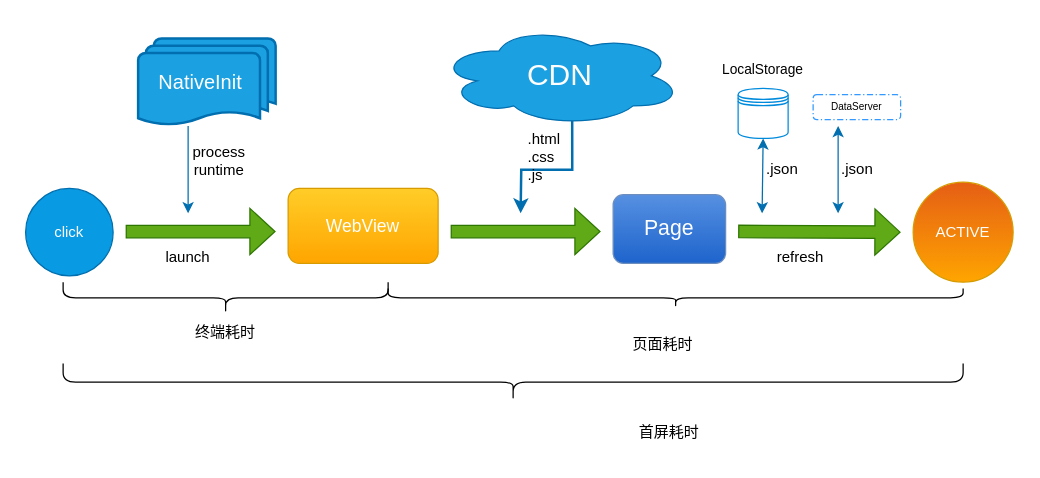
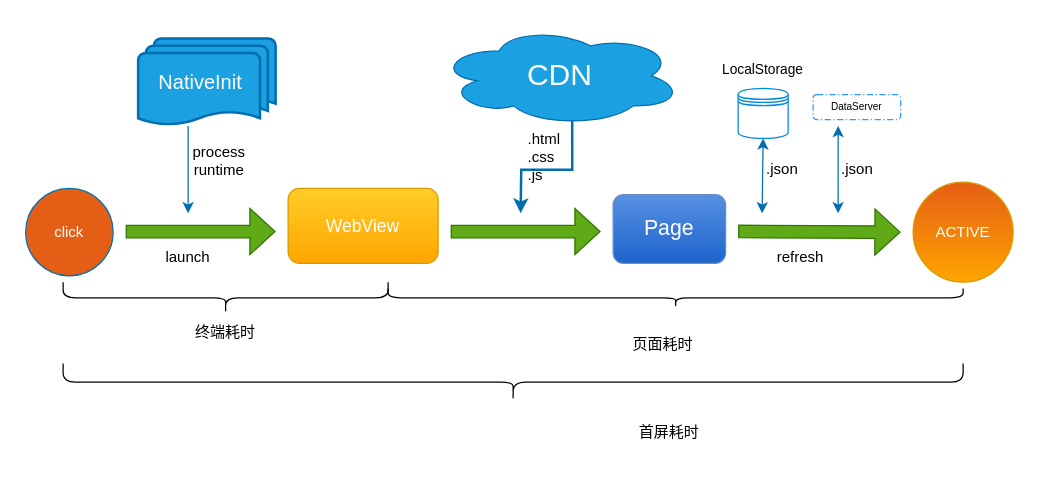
(69, 232) -> (69, 232)
